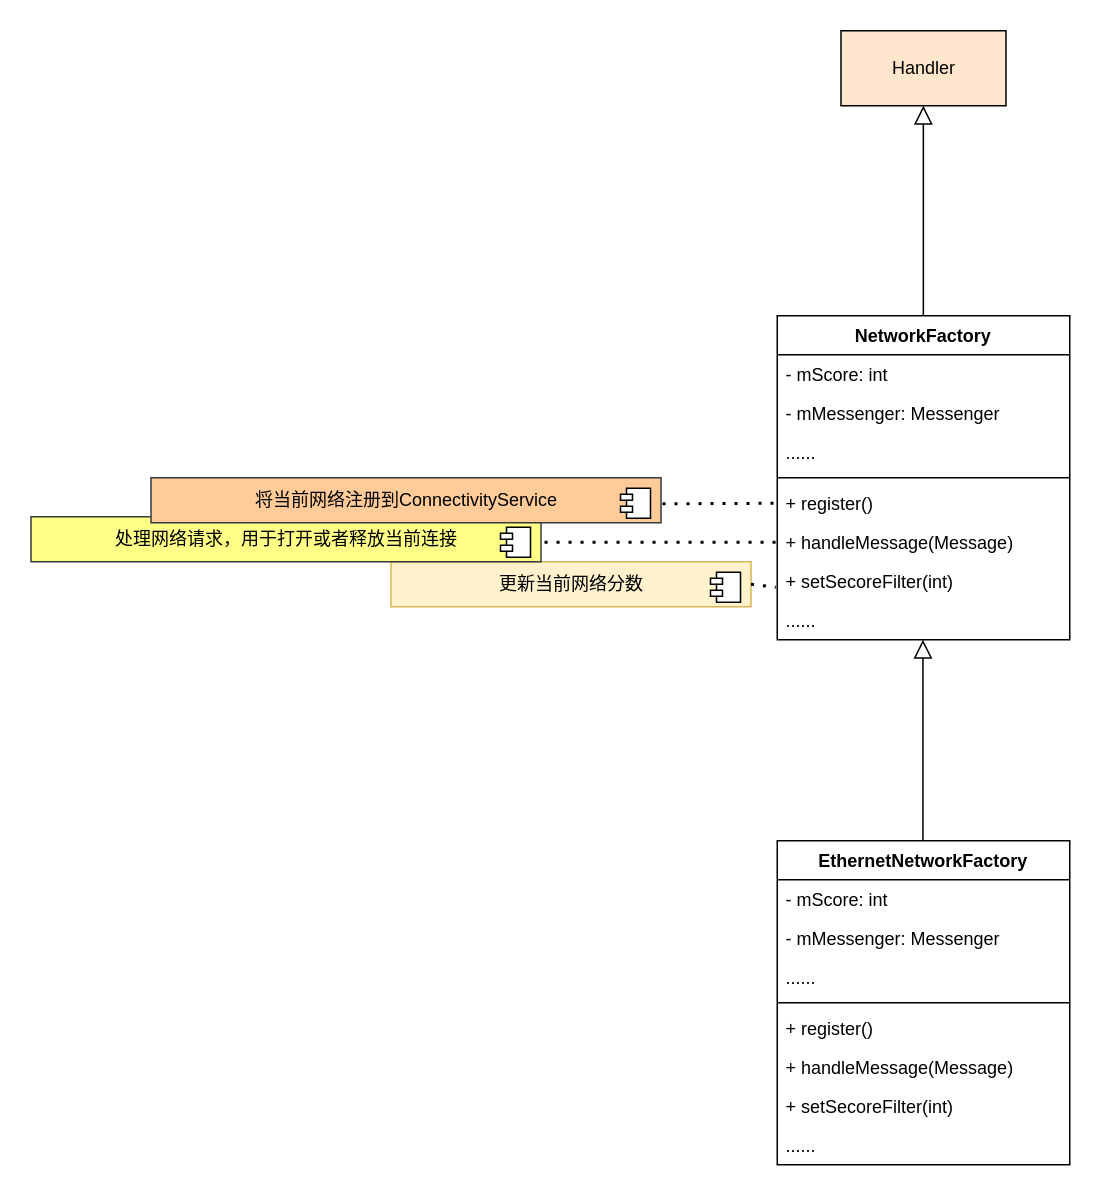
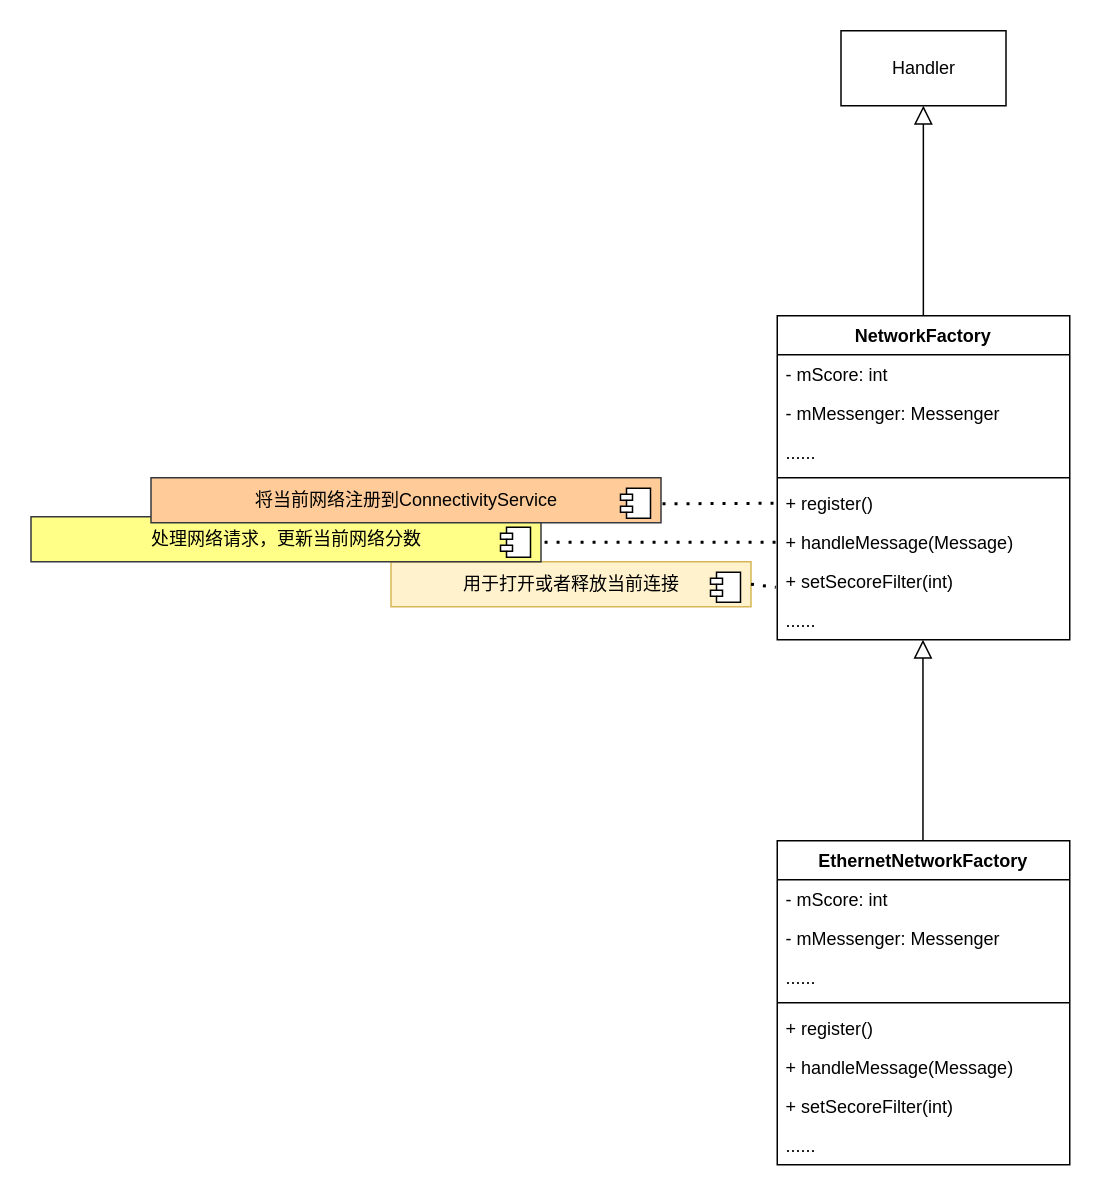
(923, 68) -> (923, 68)
(287, 539) -> (287, 539)
(572, 584) -> (572, 584)
